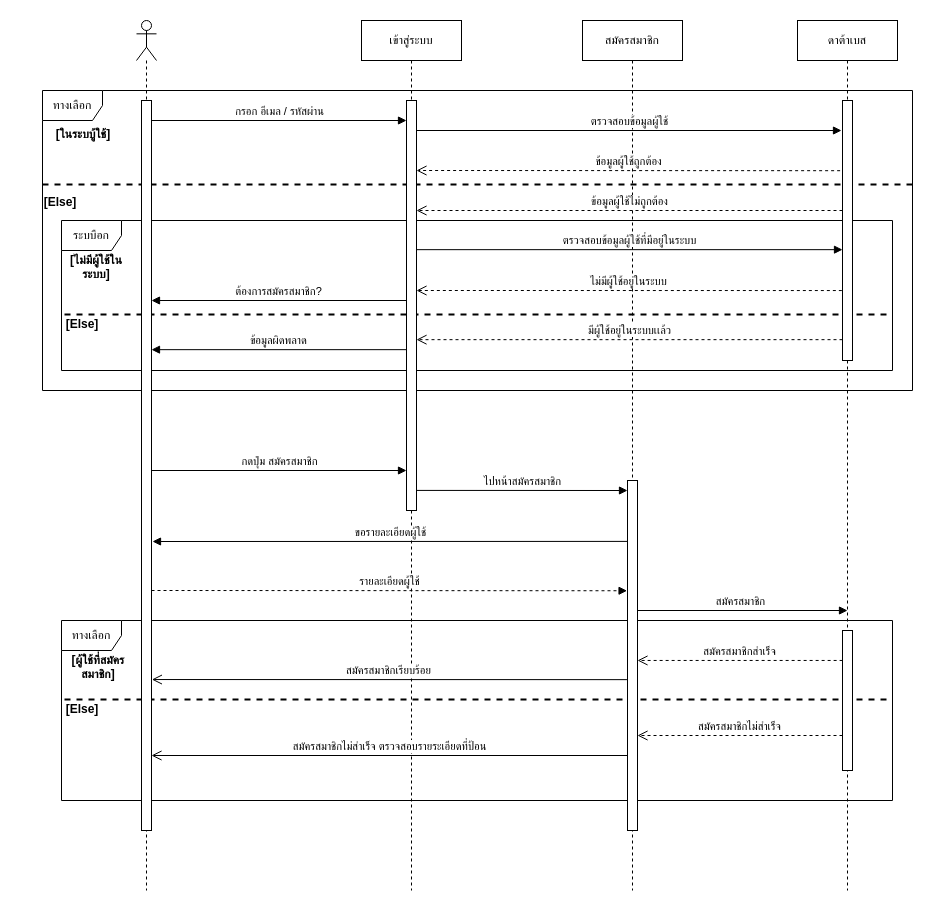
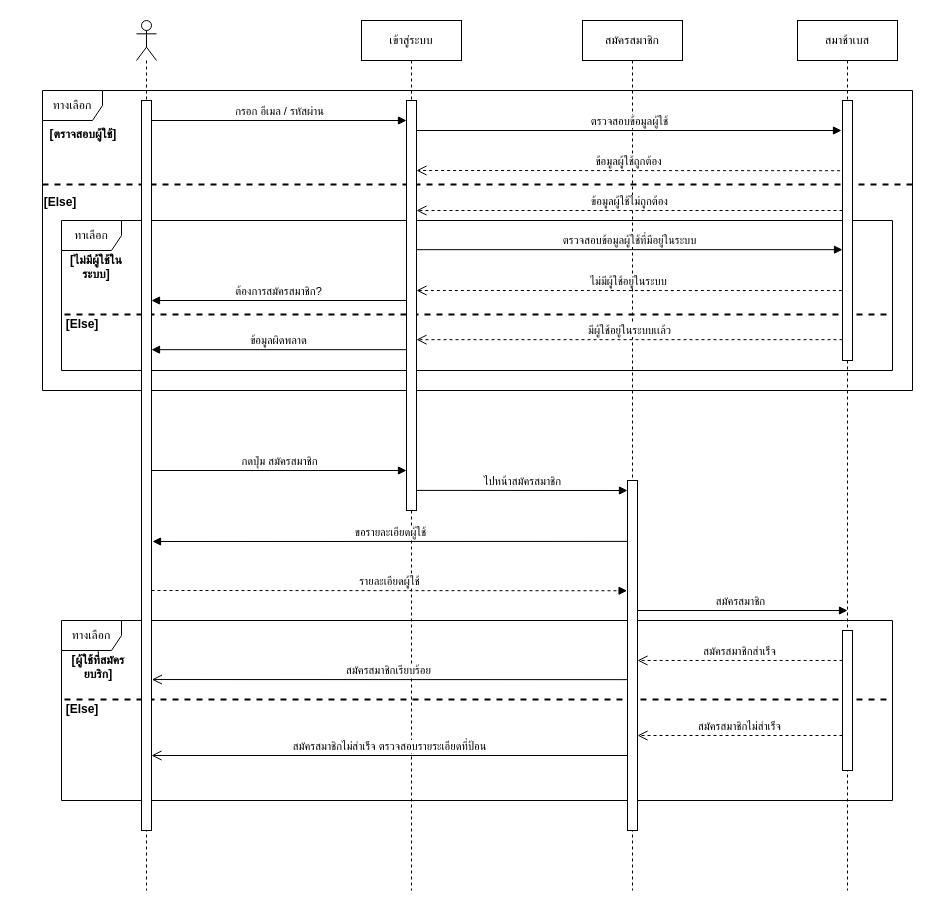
(848, 41) -> (848, 41)
(83, 134) -> (83, 134)
(92, 236) -> (92, 236)
(98, 660) -> (98, 660)
